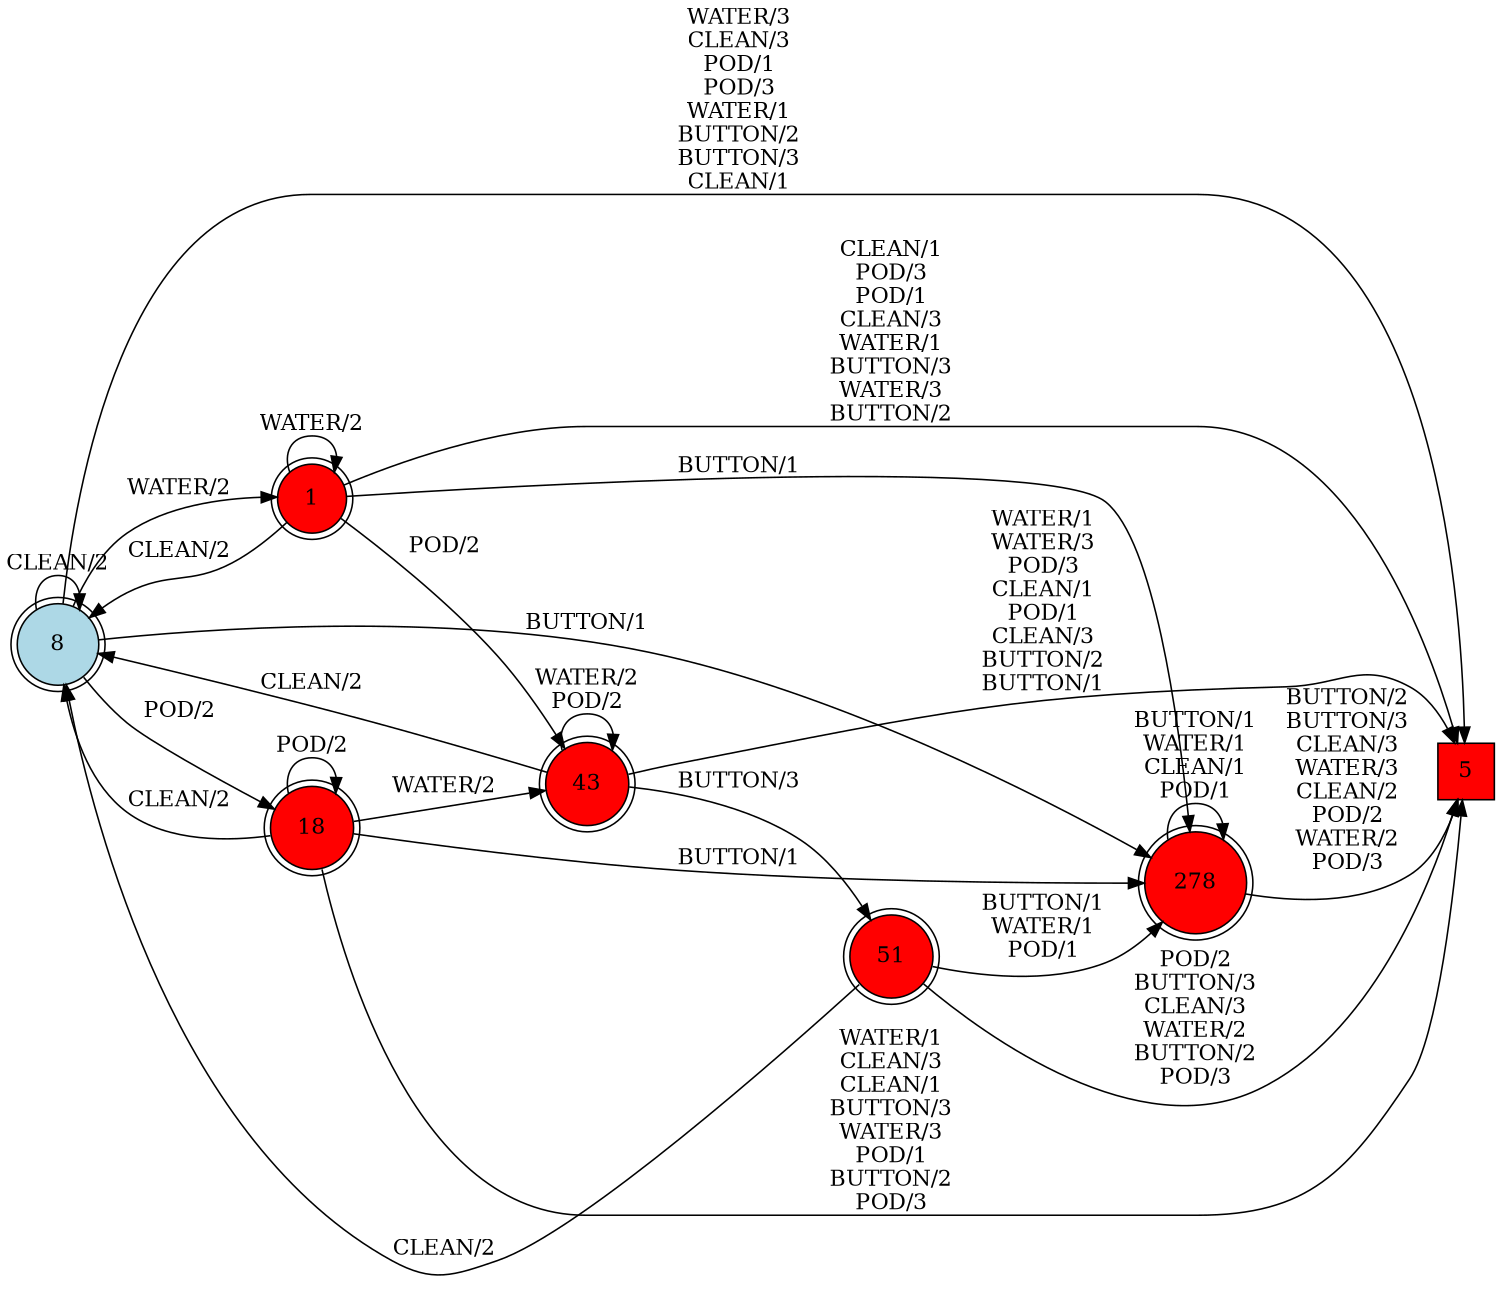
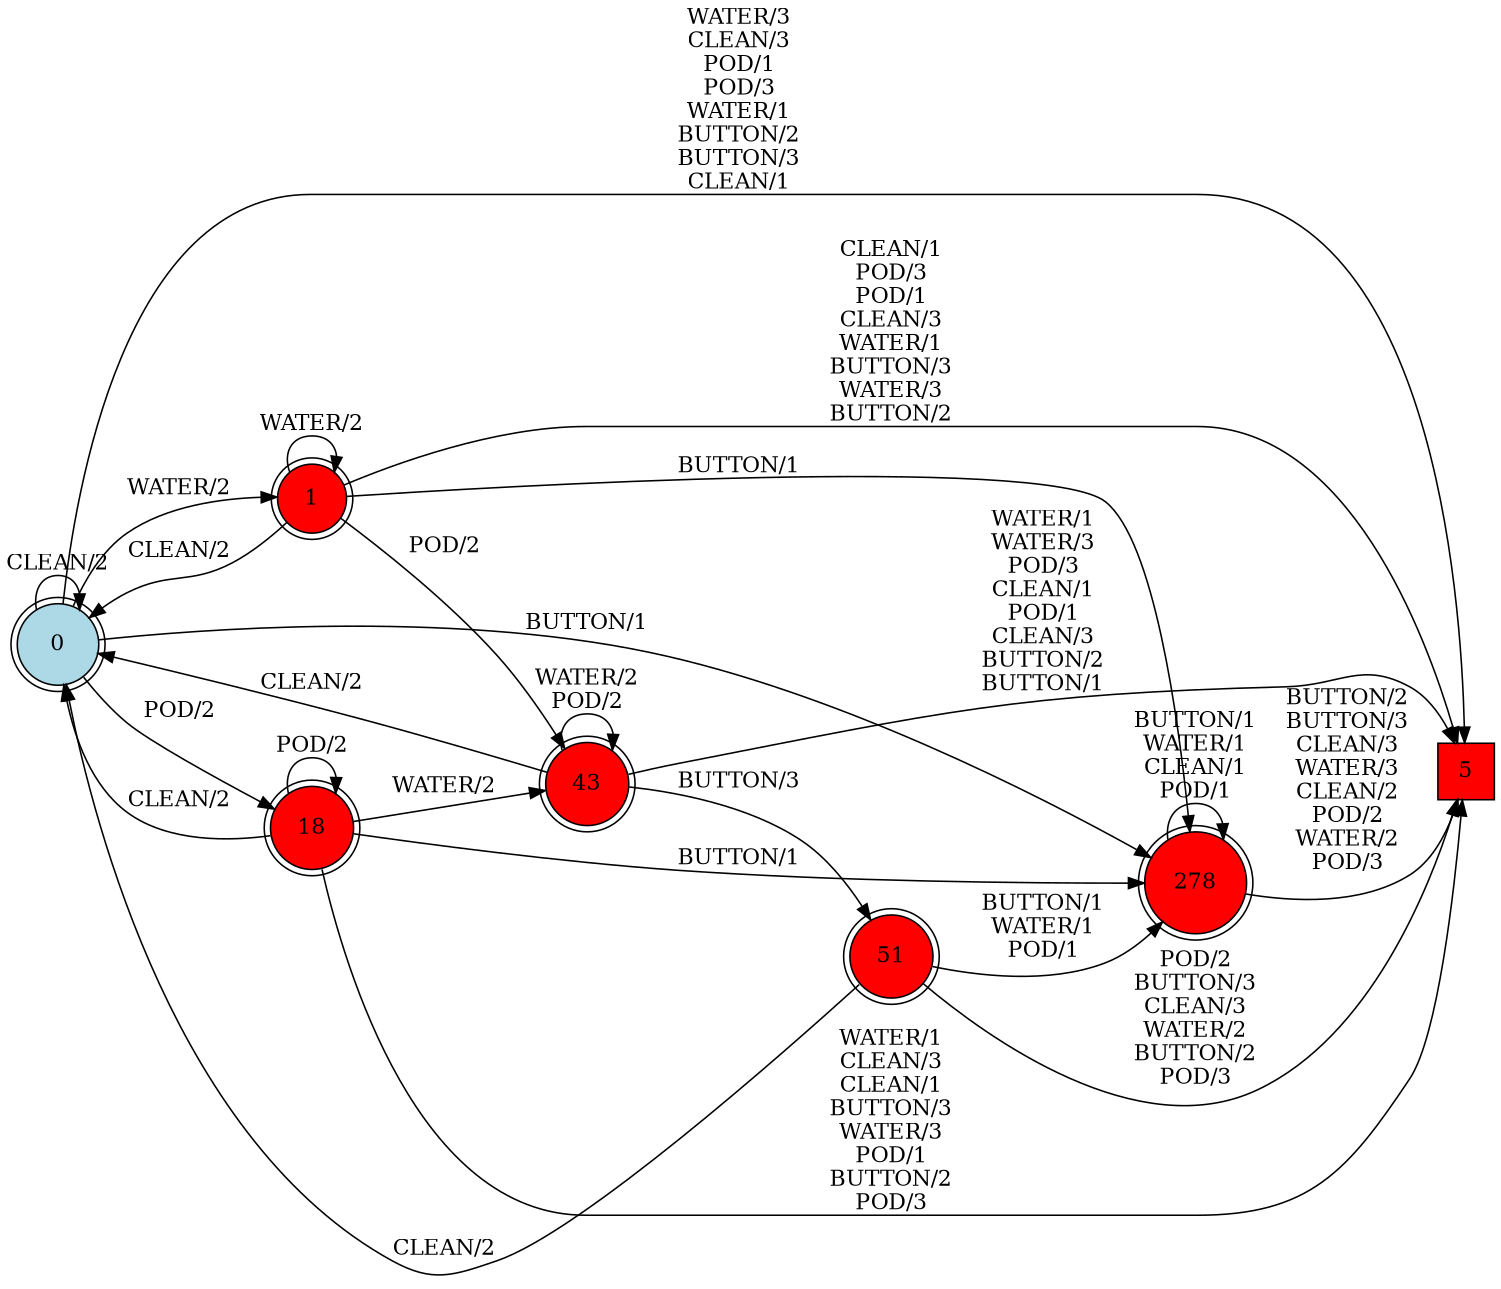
(58, 644) -> (58, 644)
